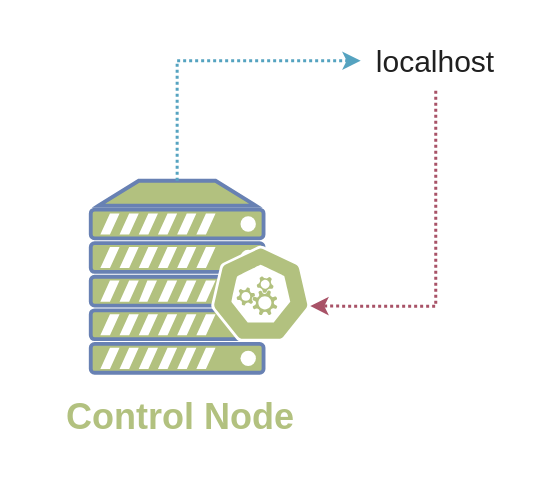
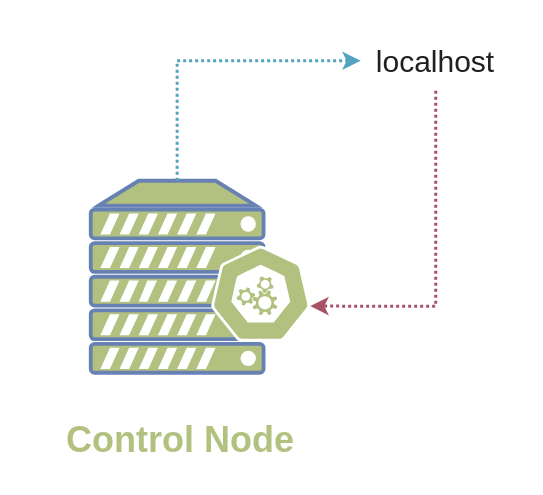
(181, 418) -> (181, 440)
